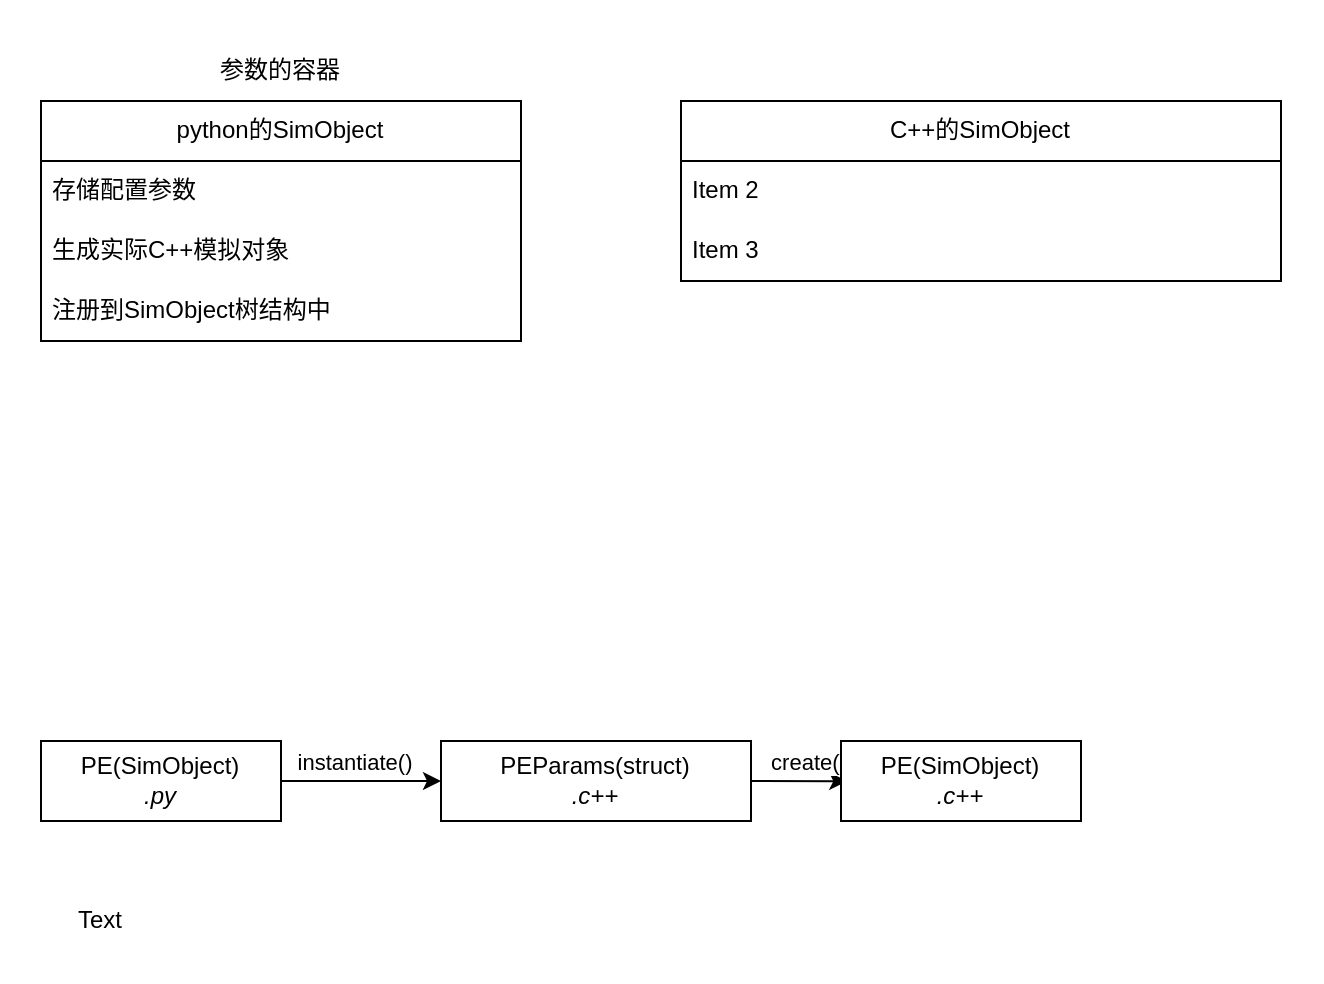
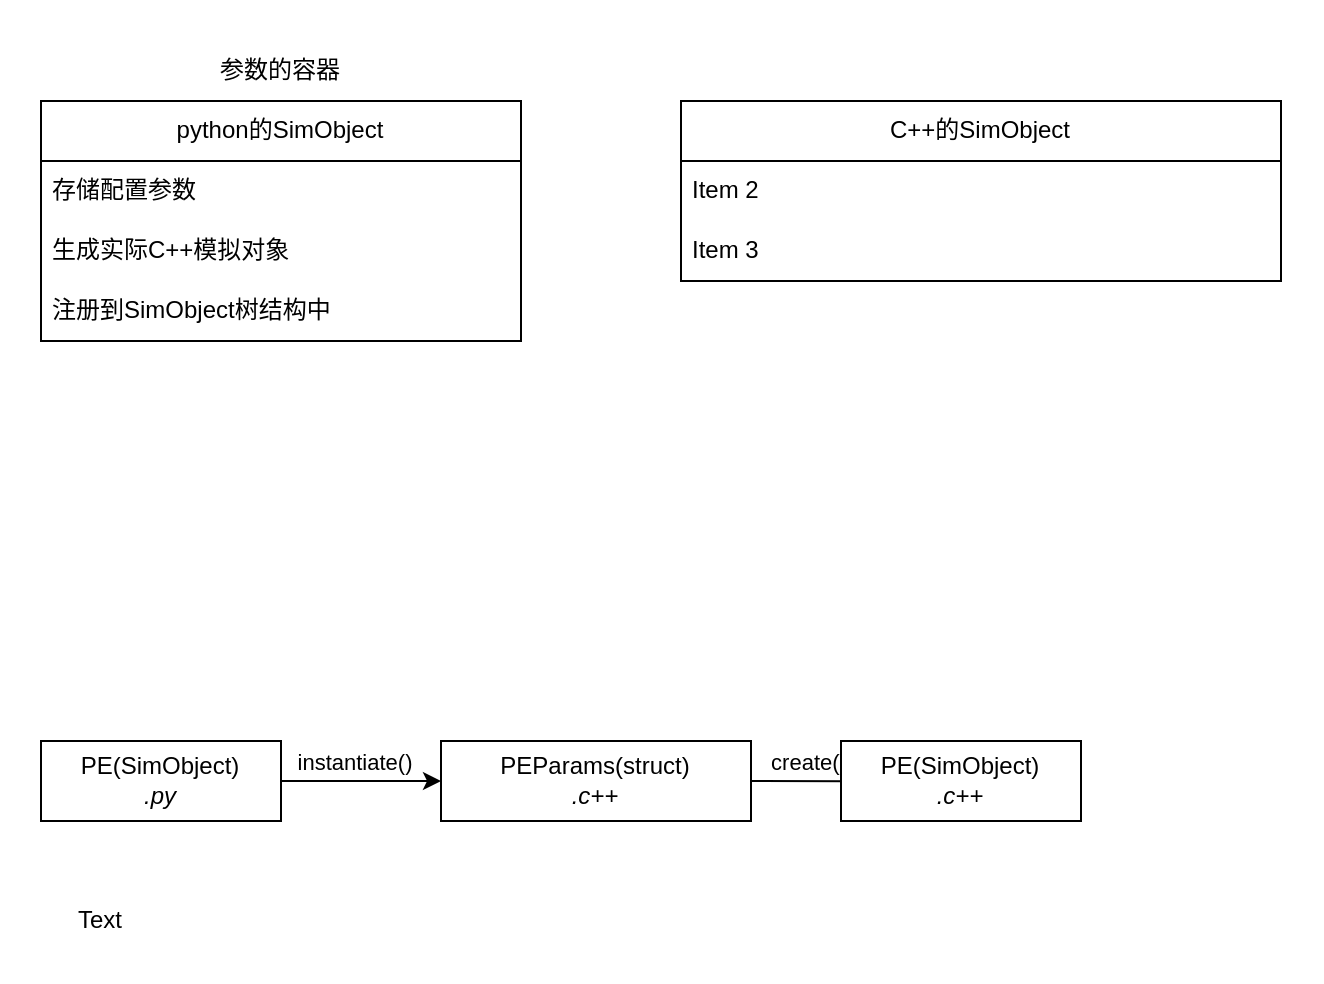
(832, 781) -> (835, 781)
